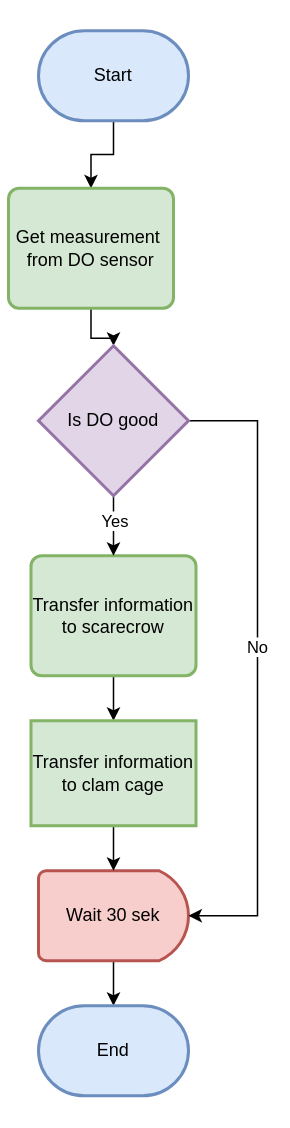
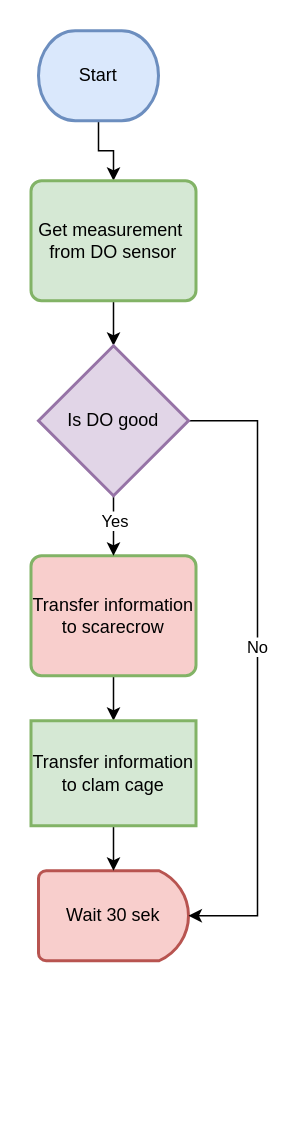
(113, 76) -> (98, 76)
(91, 248) -> (113, 241)
(113, 616) -> (113, 616)
(113, 989) -> none
(113, 1051) -> none
